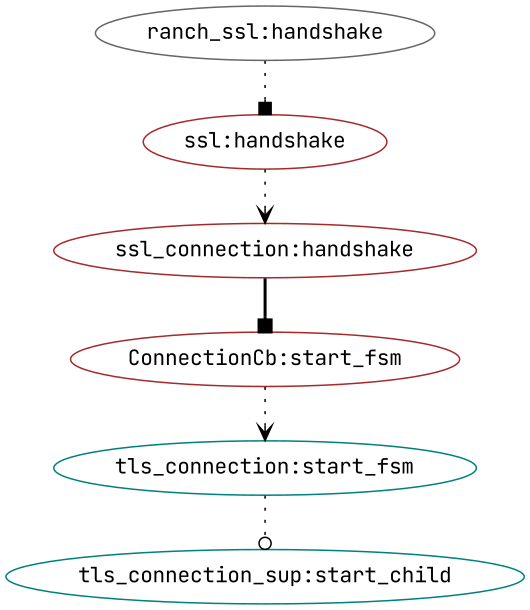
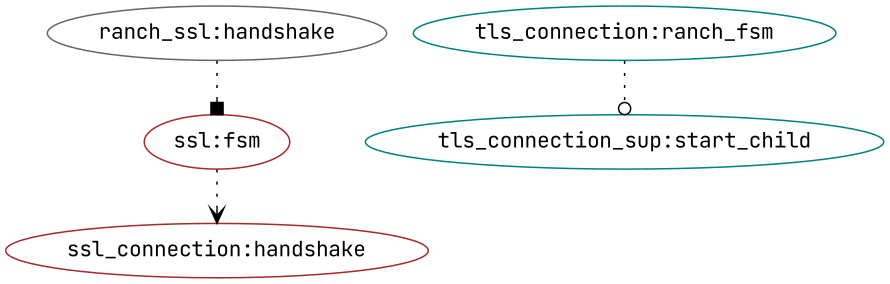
(265, 142) -> (217, 142)
(265, 359) -> none
(265, 468) -> (625, 33)
